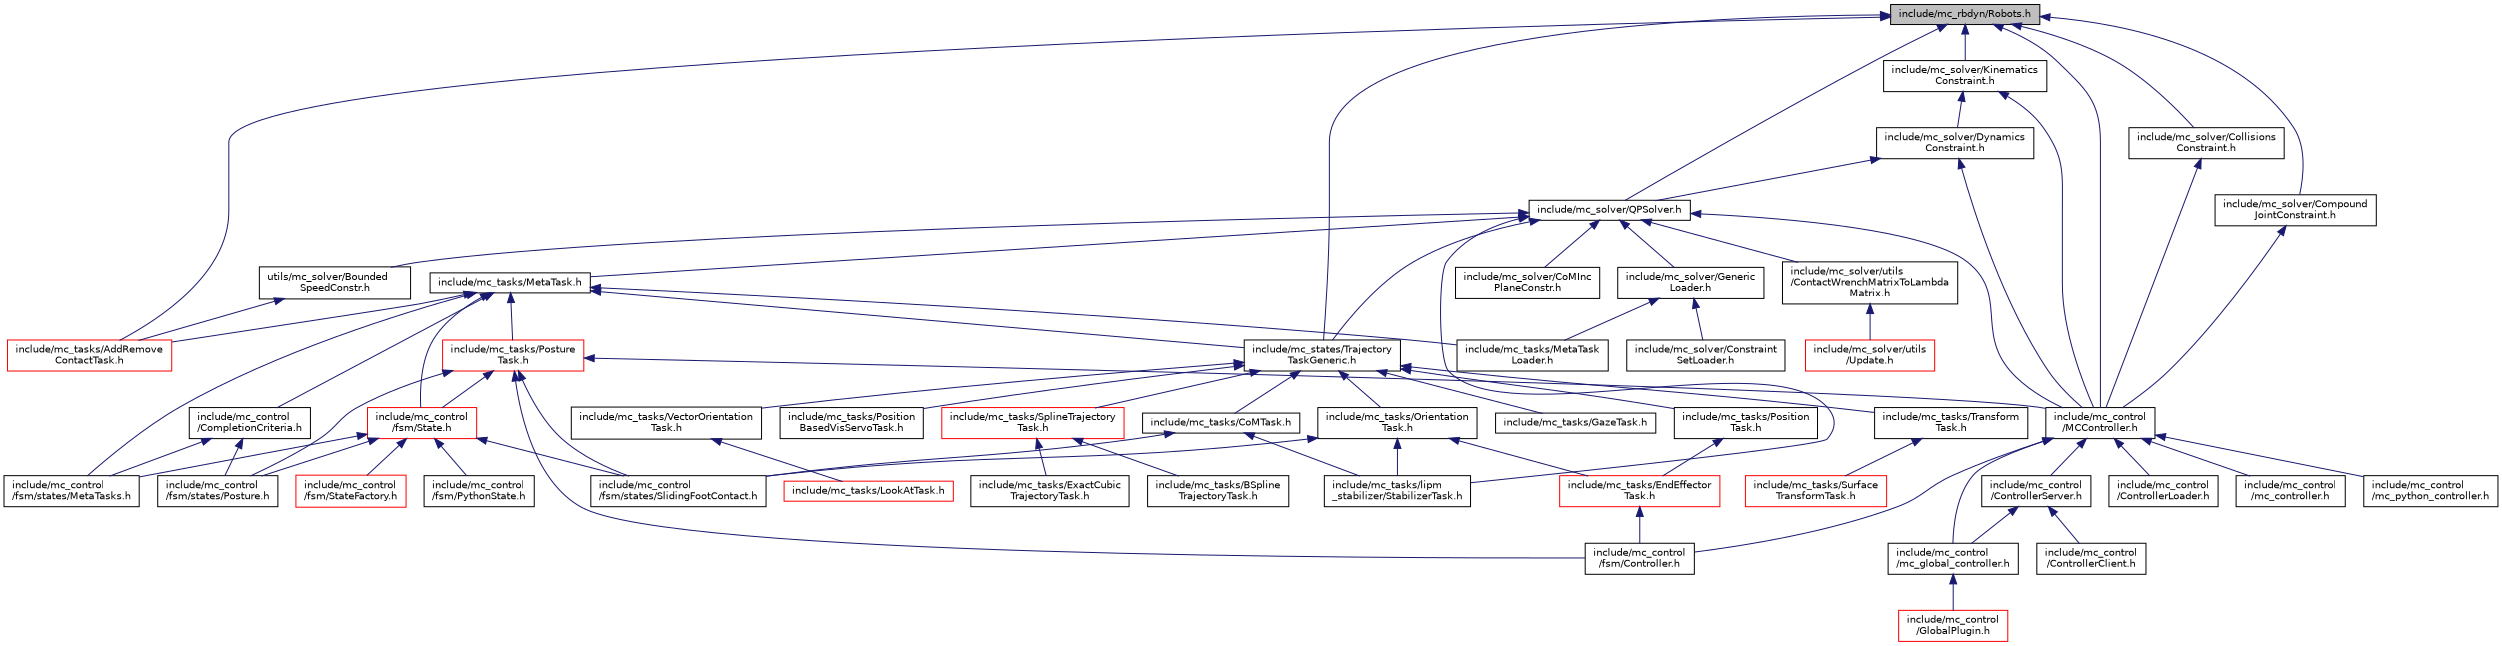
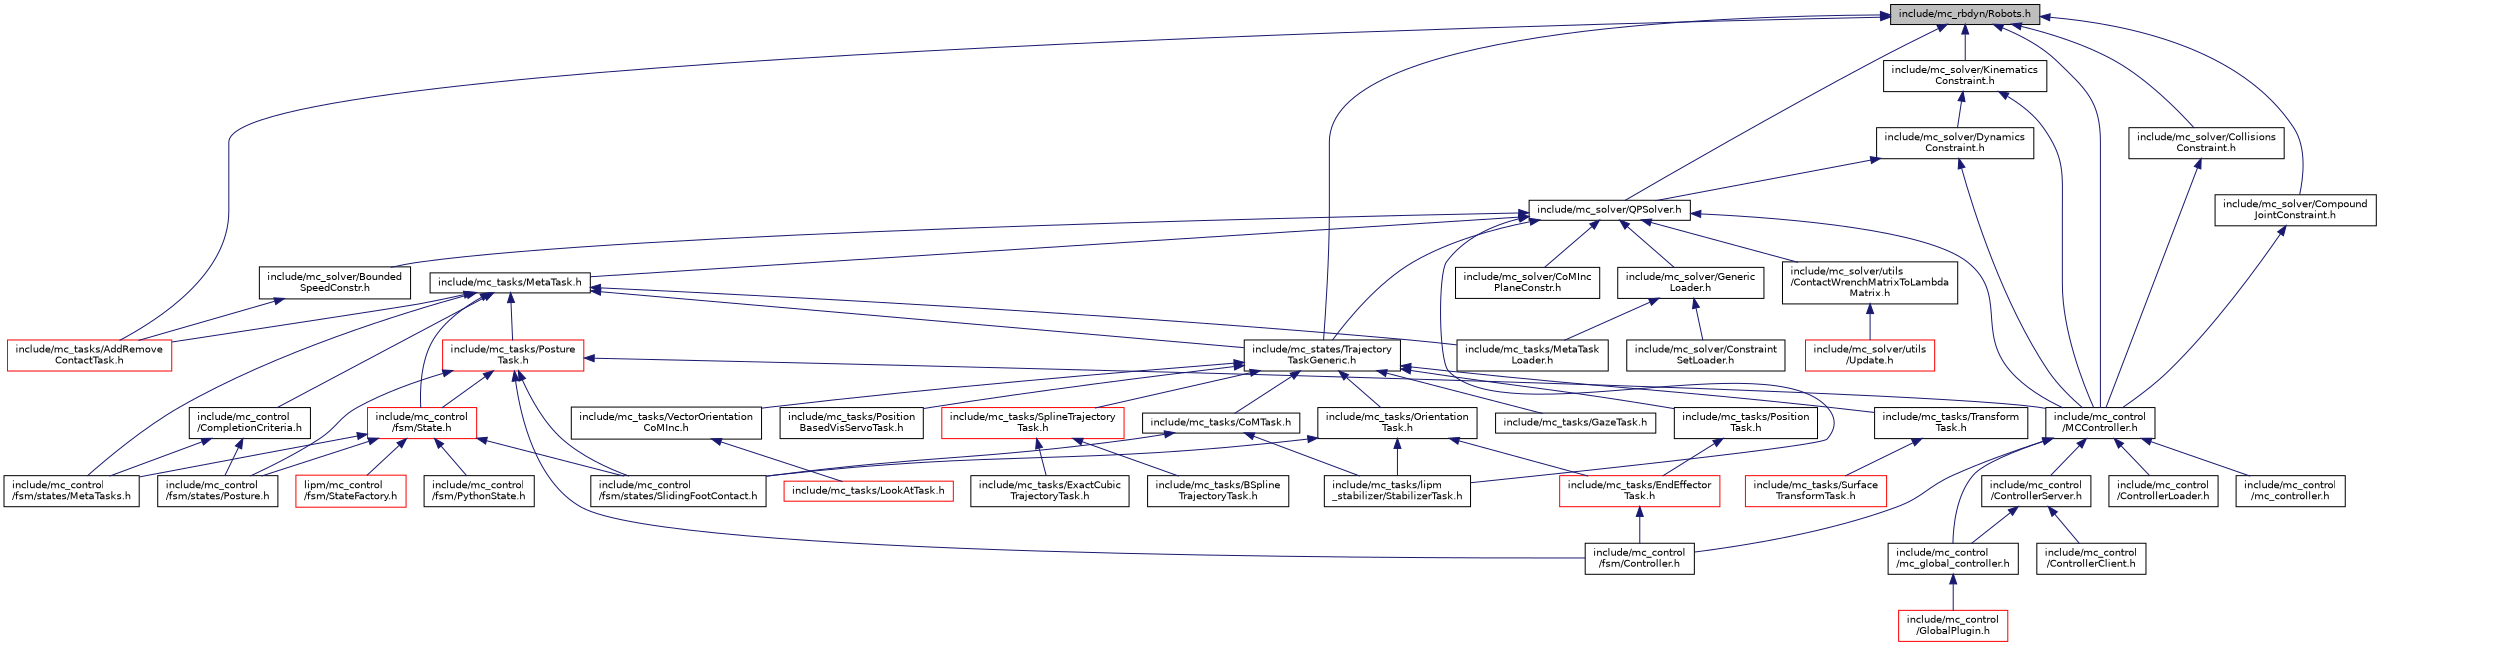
(335, 283) -> (335, 283)
(666, 423) -> (666, 423)
(351, 491) -> (351, 491)
(2431, 491) -> none
